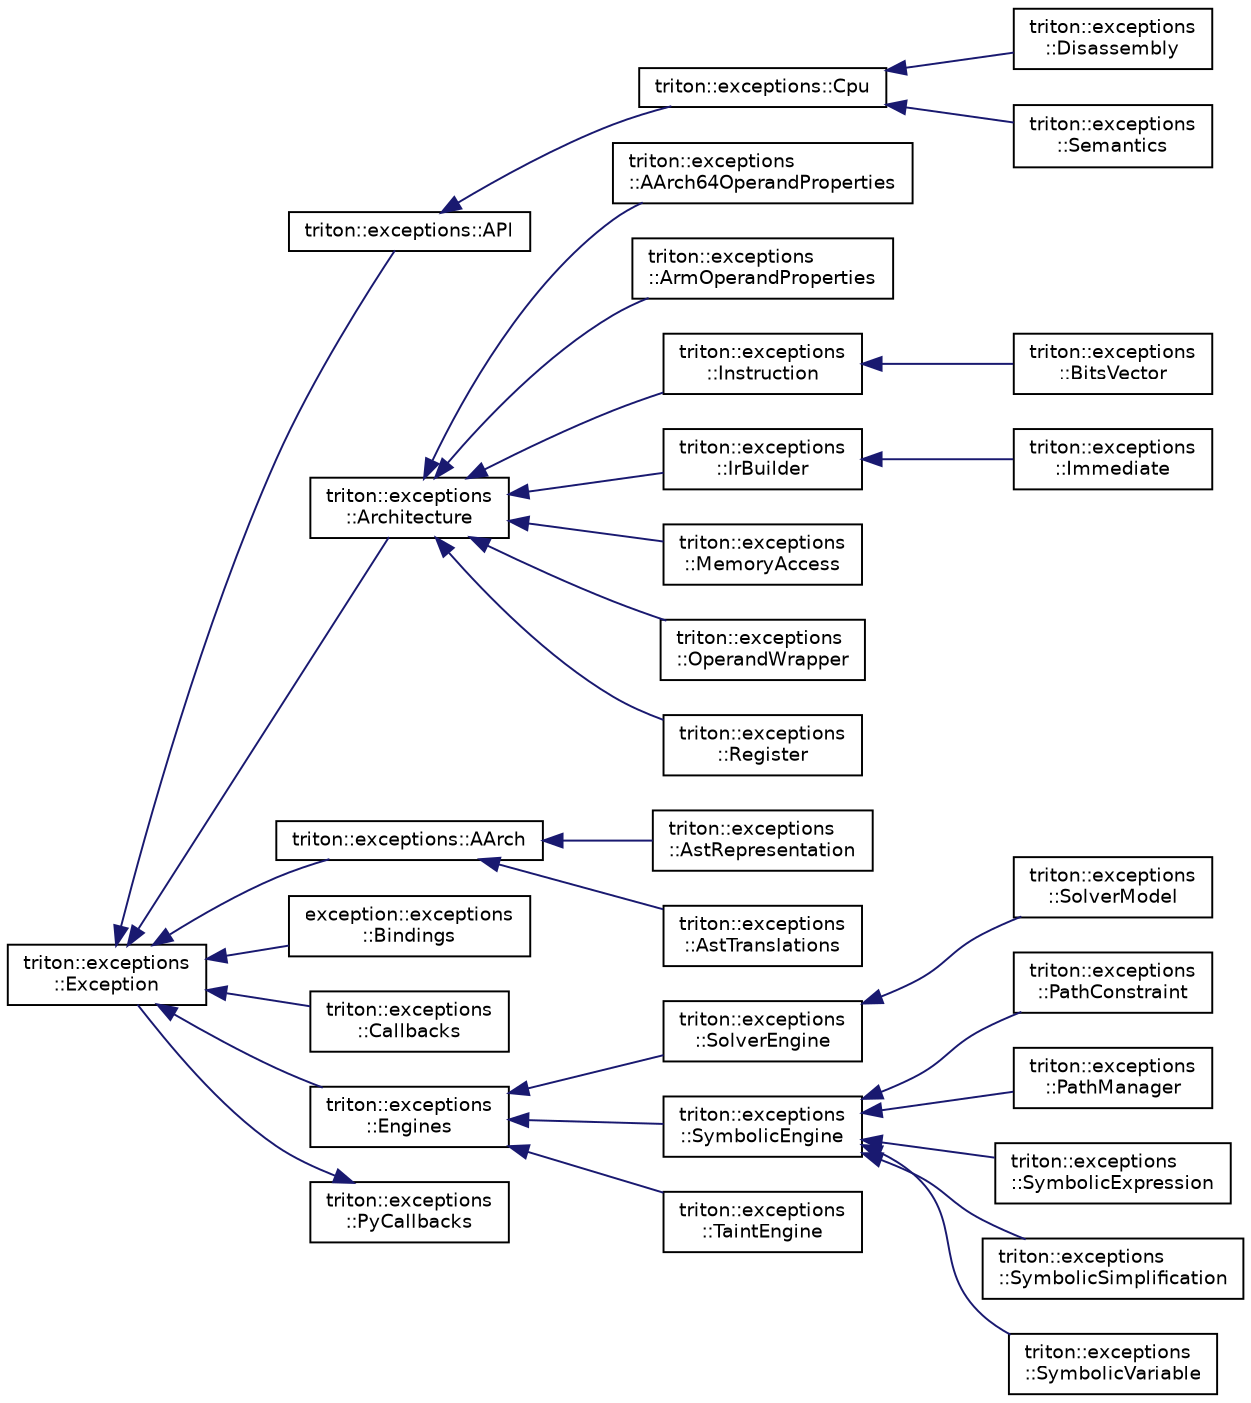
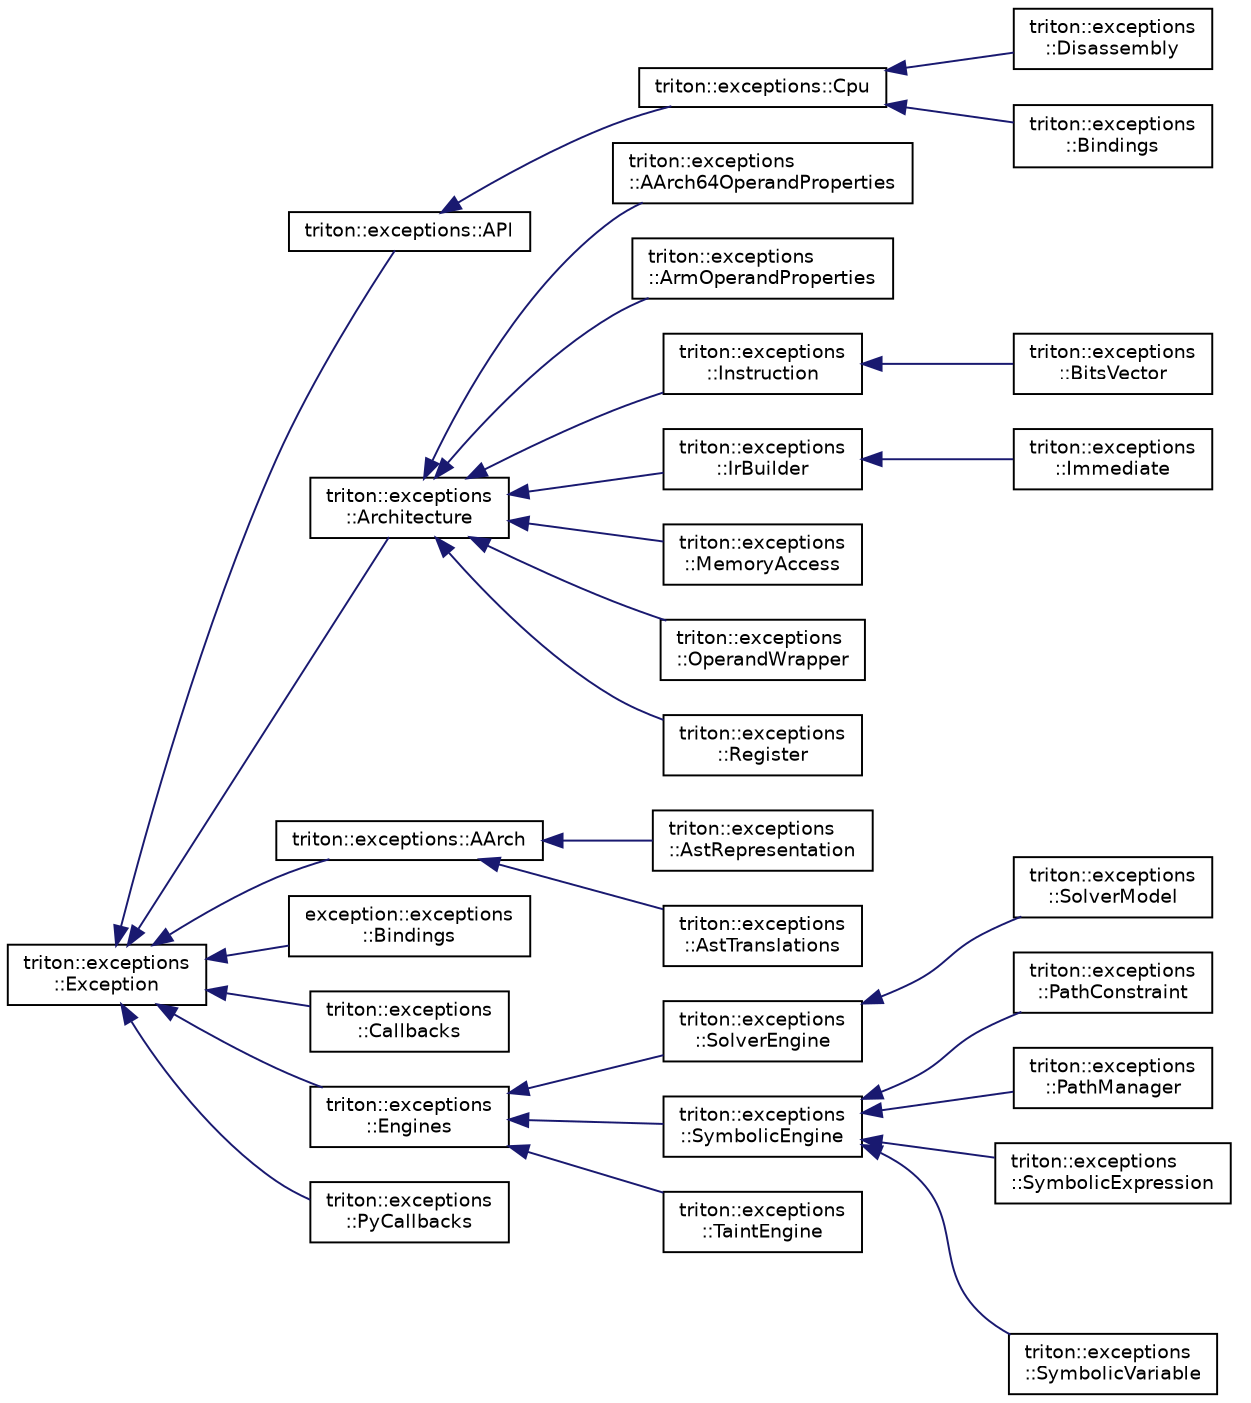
(1113, 136) -> (1113, 136)
(225, 1104) -> (209, 1123)
(1113, 1269) -> none
